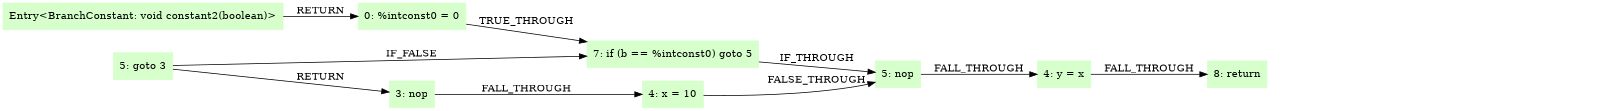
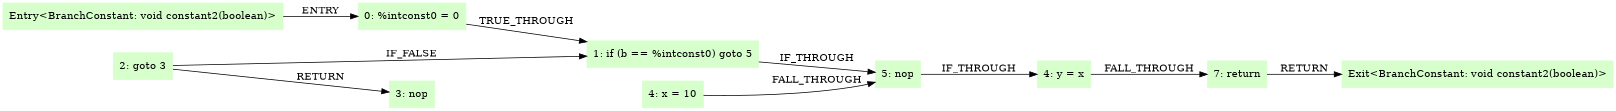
(321, 11) -> (321, 11)
(673, 54) -> (673, 54)
(143, 66) -> (143, 66)
(979, 69) -> (979, 69)
(1237, 74) -> (1237, 74)
none -> (1478, 74)
(817, 80) -> (817, 80)
(535, 94) -> none
